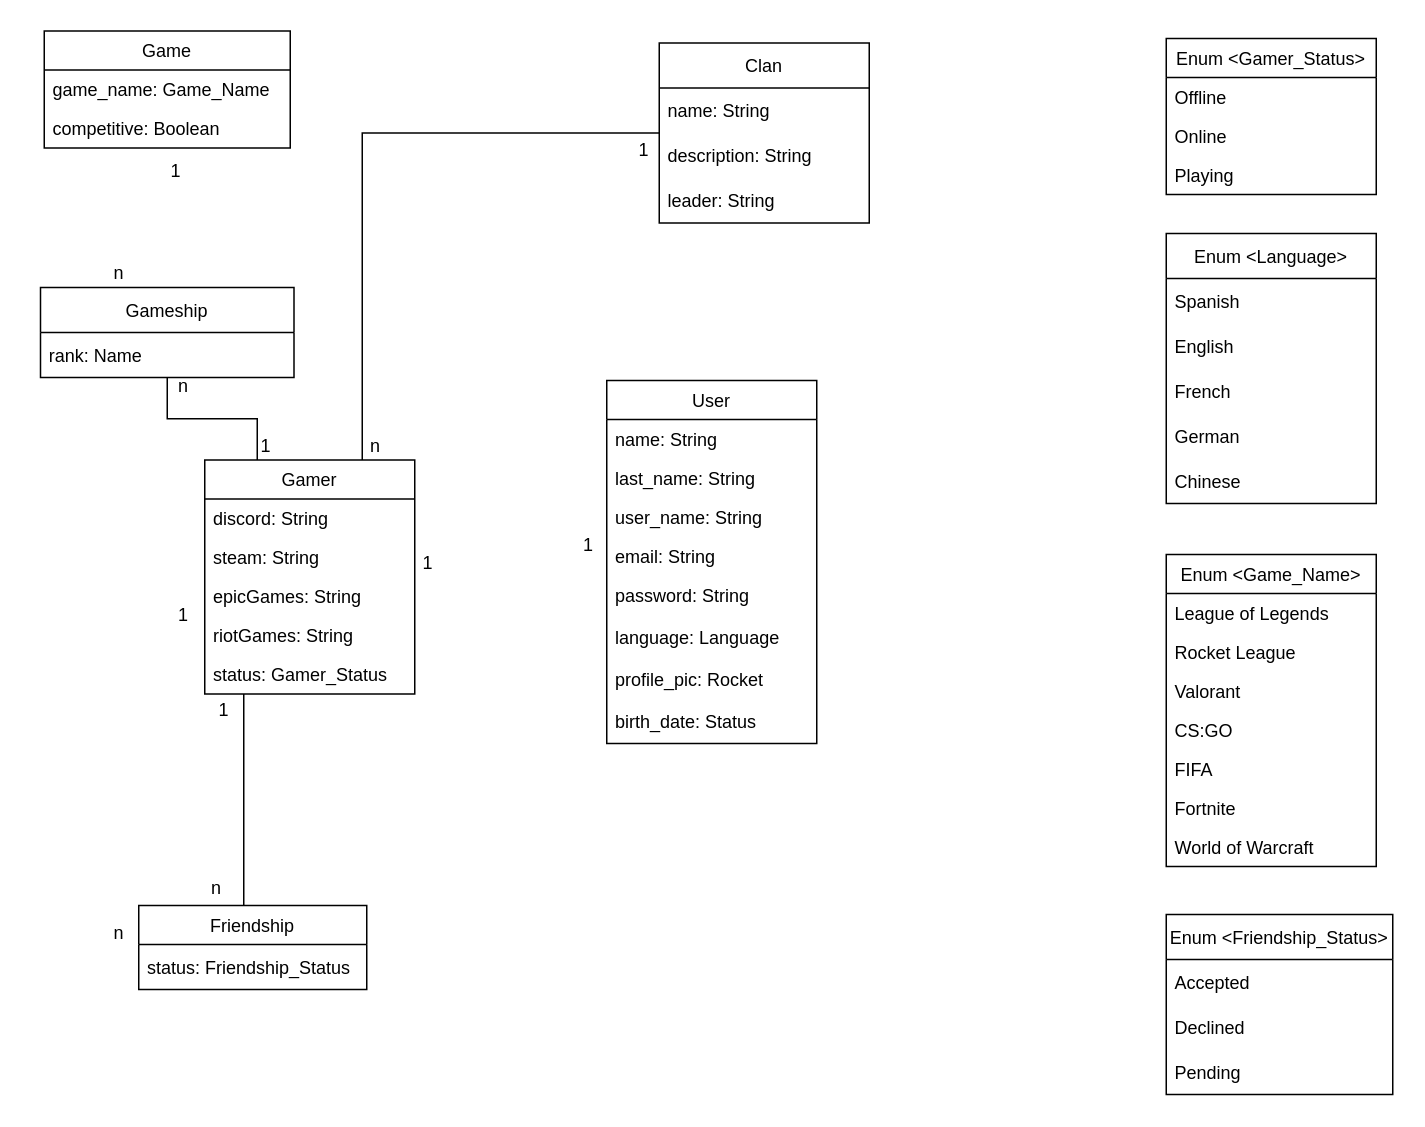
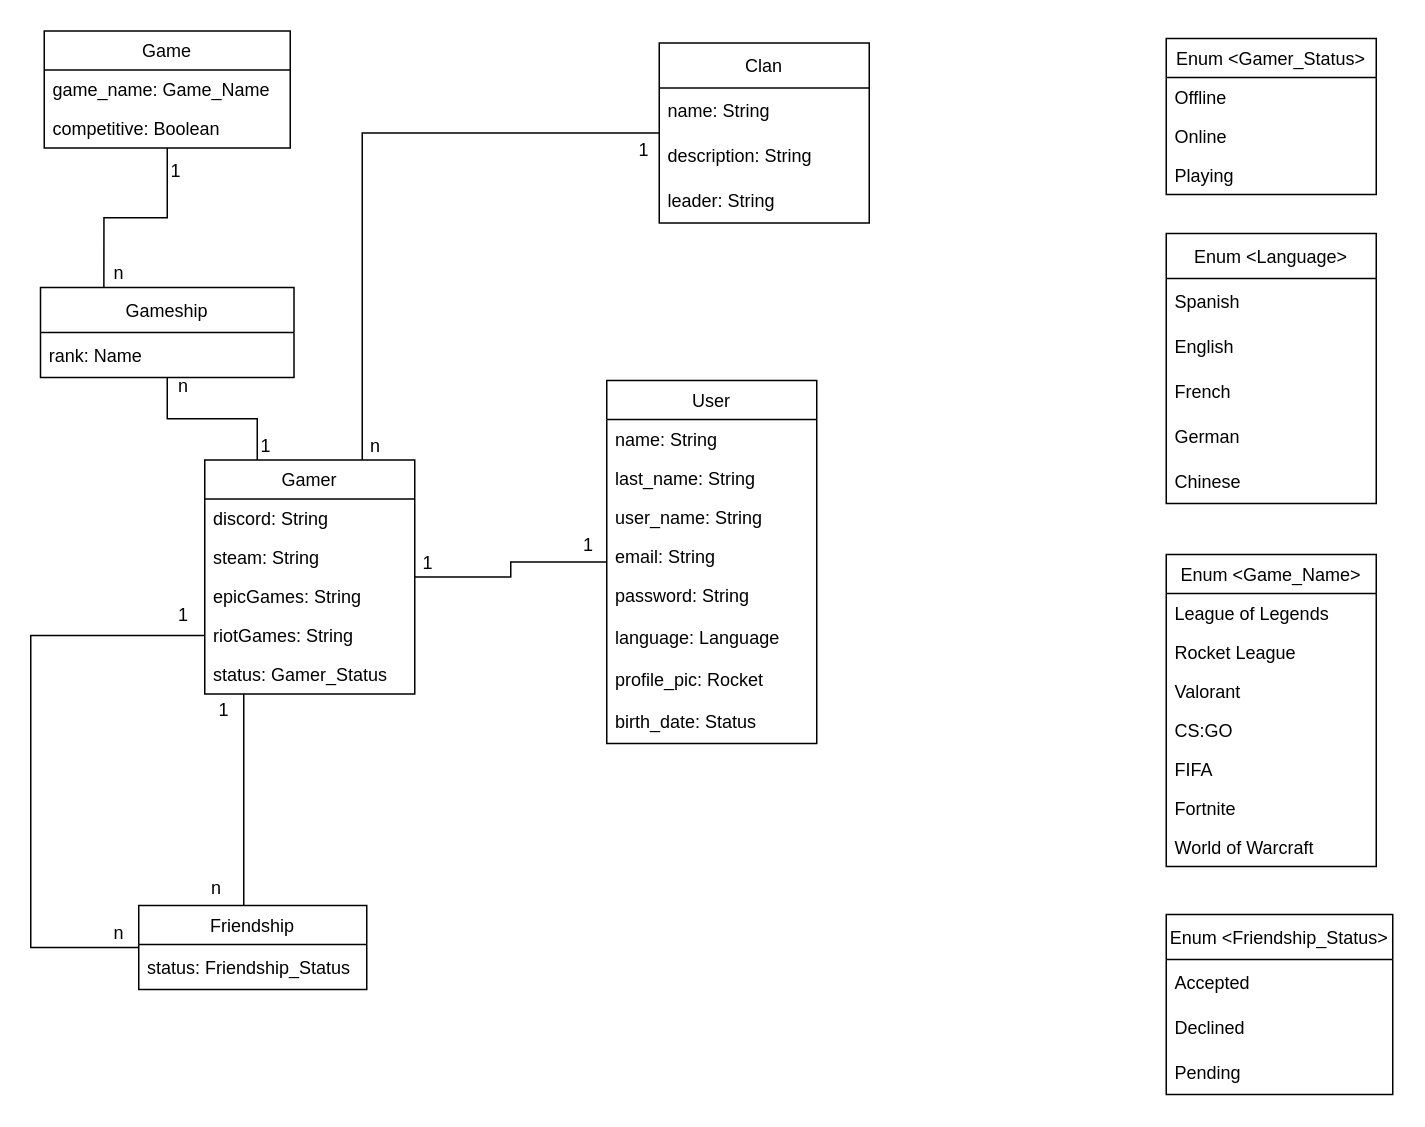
none -> (135, 218)
none -> (511, 569)
none -> (31, 758)
